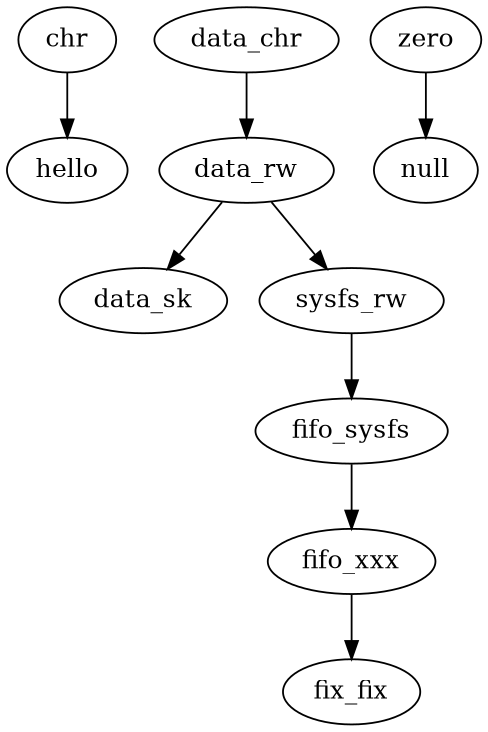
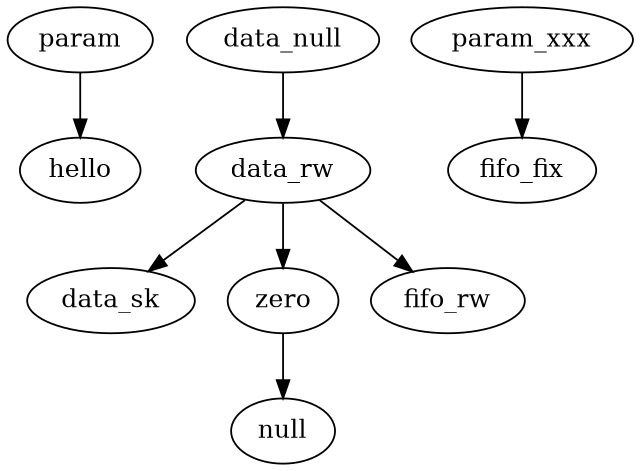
(67, 40) -> (80, 40)
(247, 40) -> (283, 40)
none -> (283, 227)
(352, 301) -> (448, 301)
(352, 431) -> none
(352, 561) -> (522, 40)
(352, 692) -> (522, 170)
